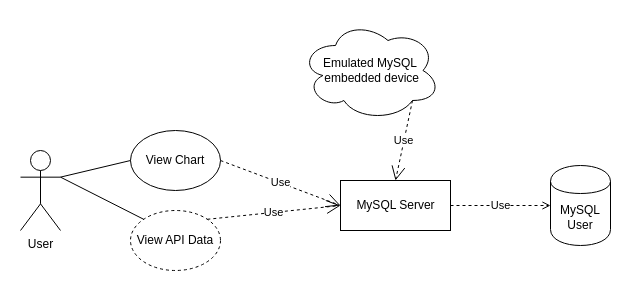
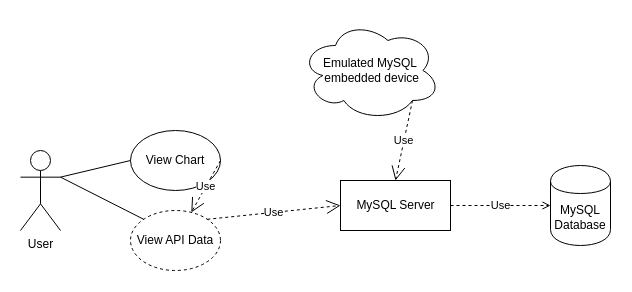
(279, 182) -> (207, 185)
(581, 218) -> (581, 218)
